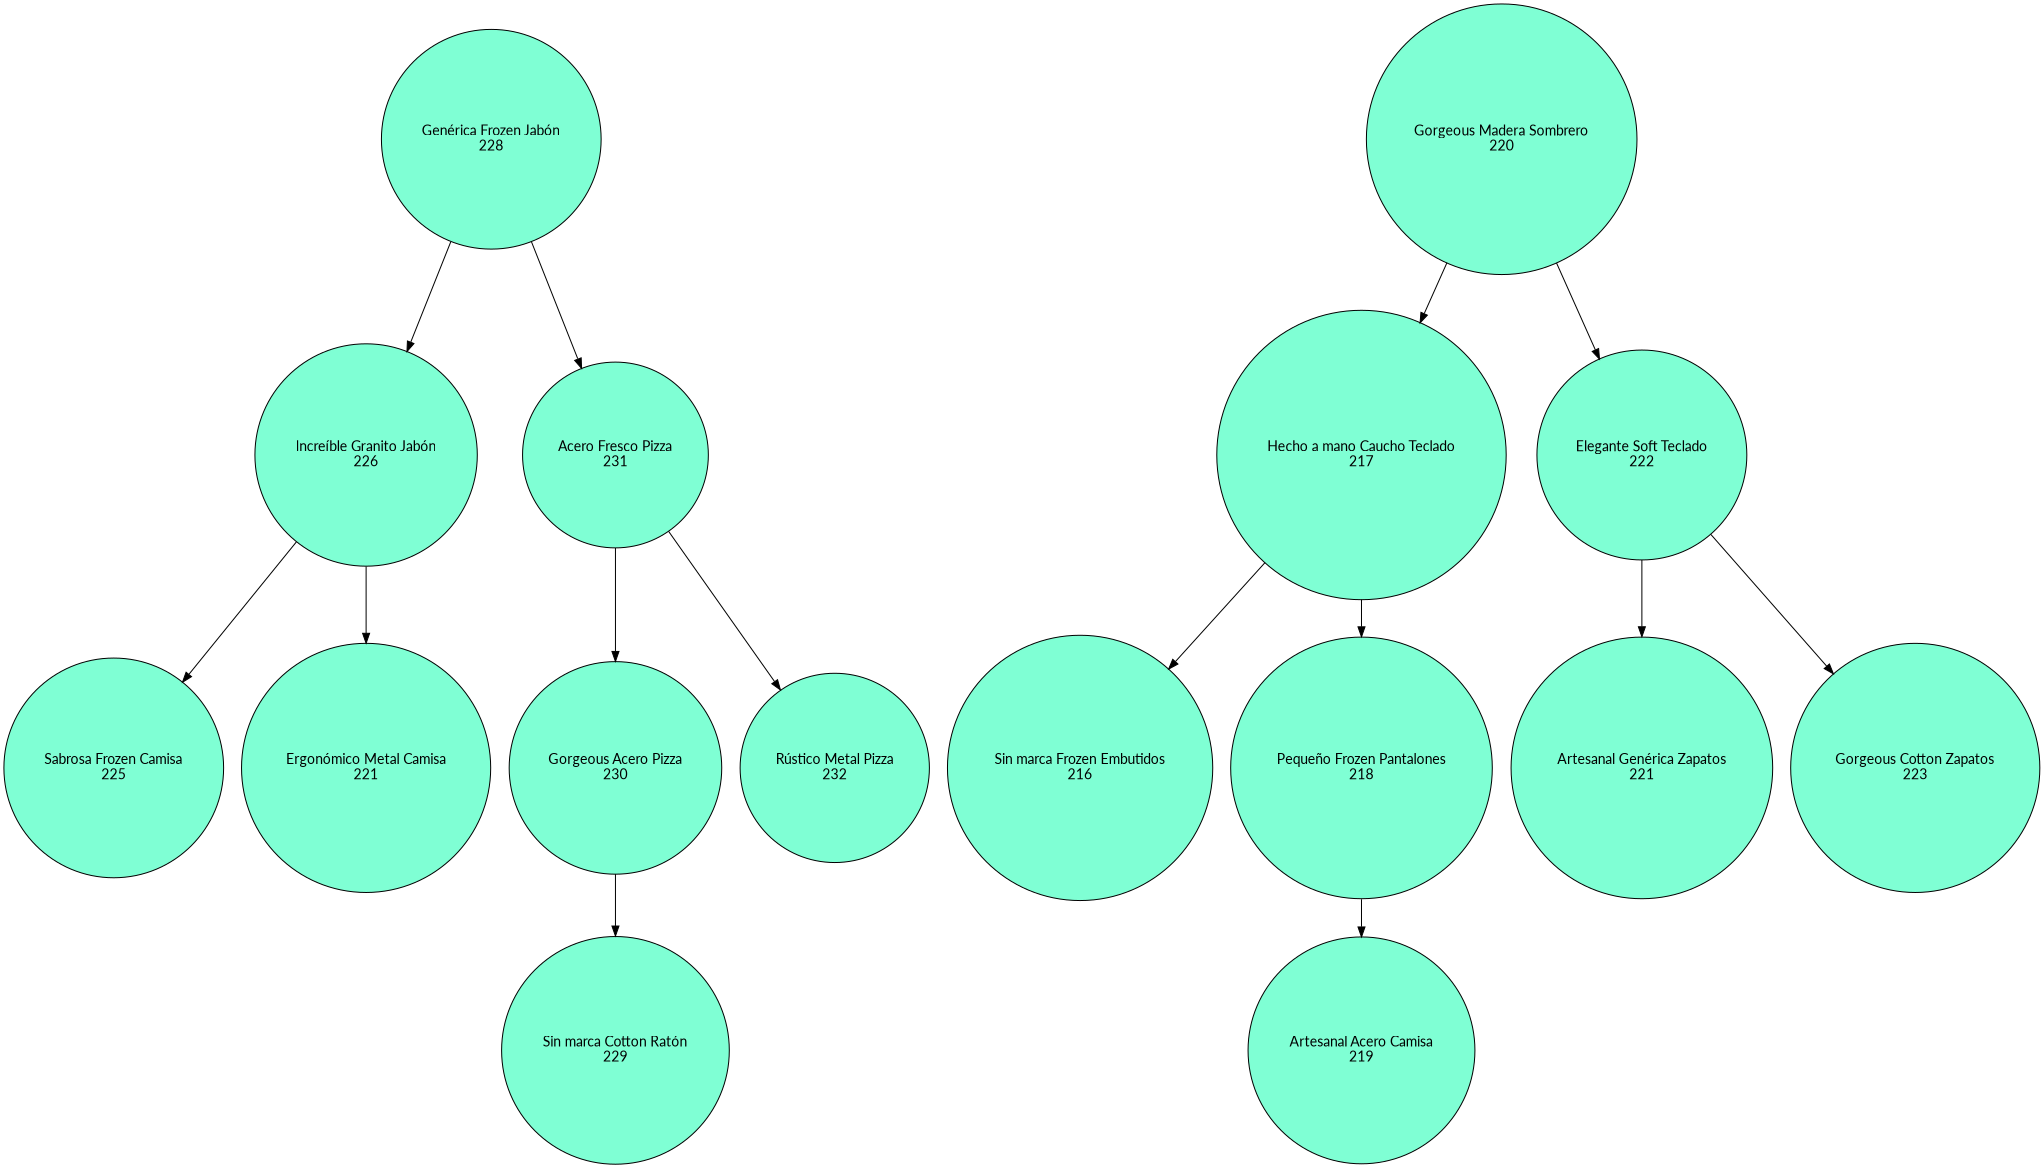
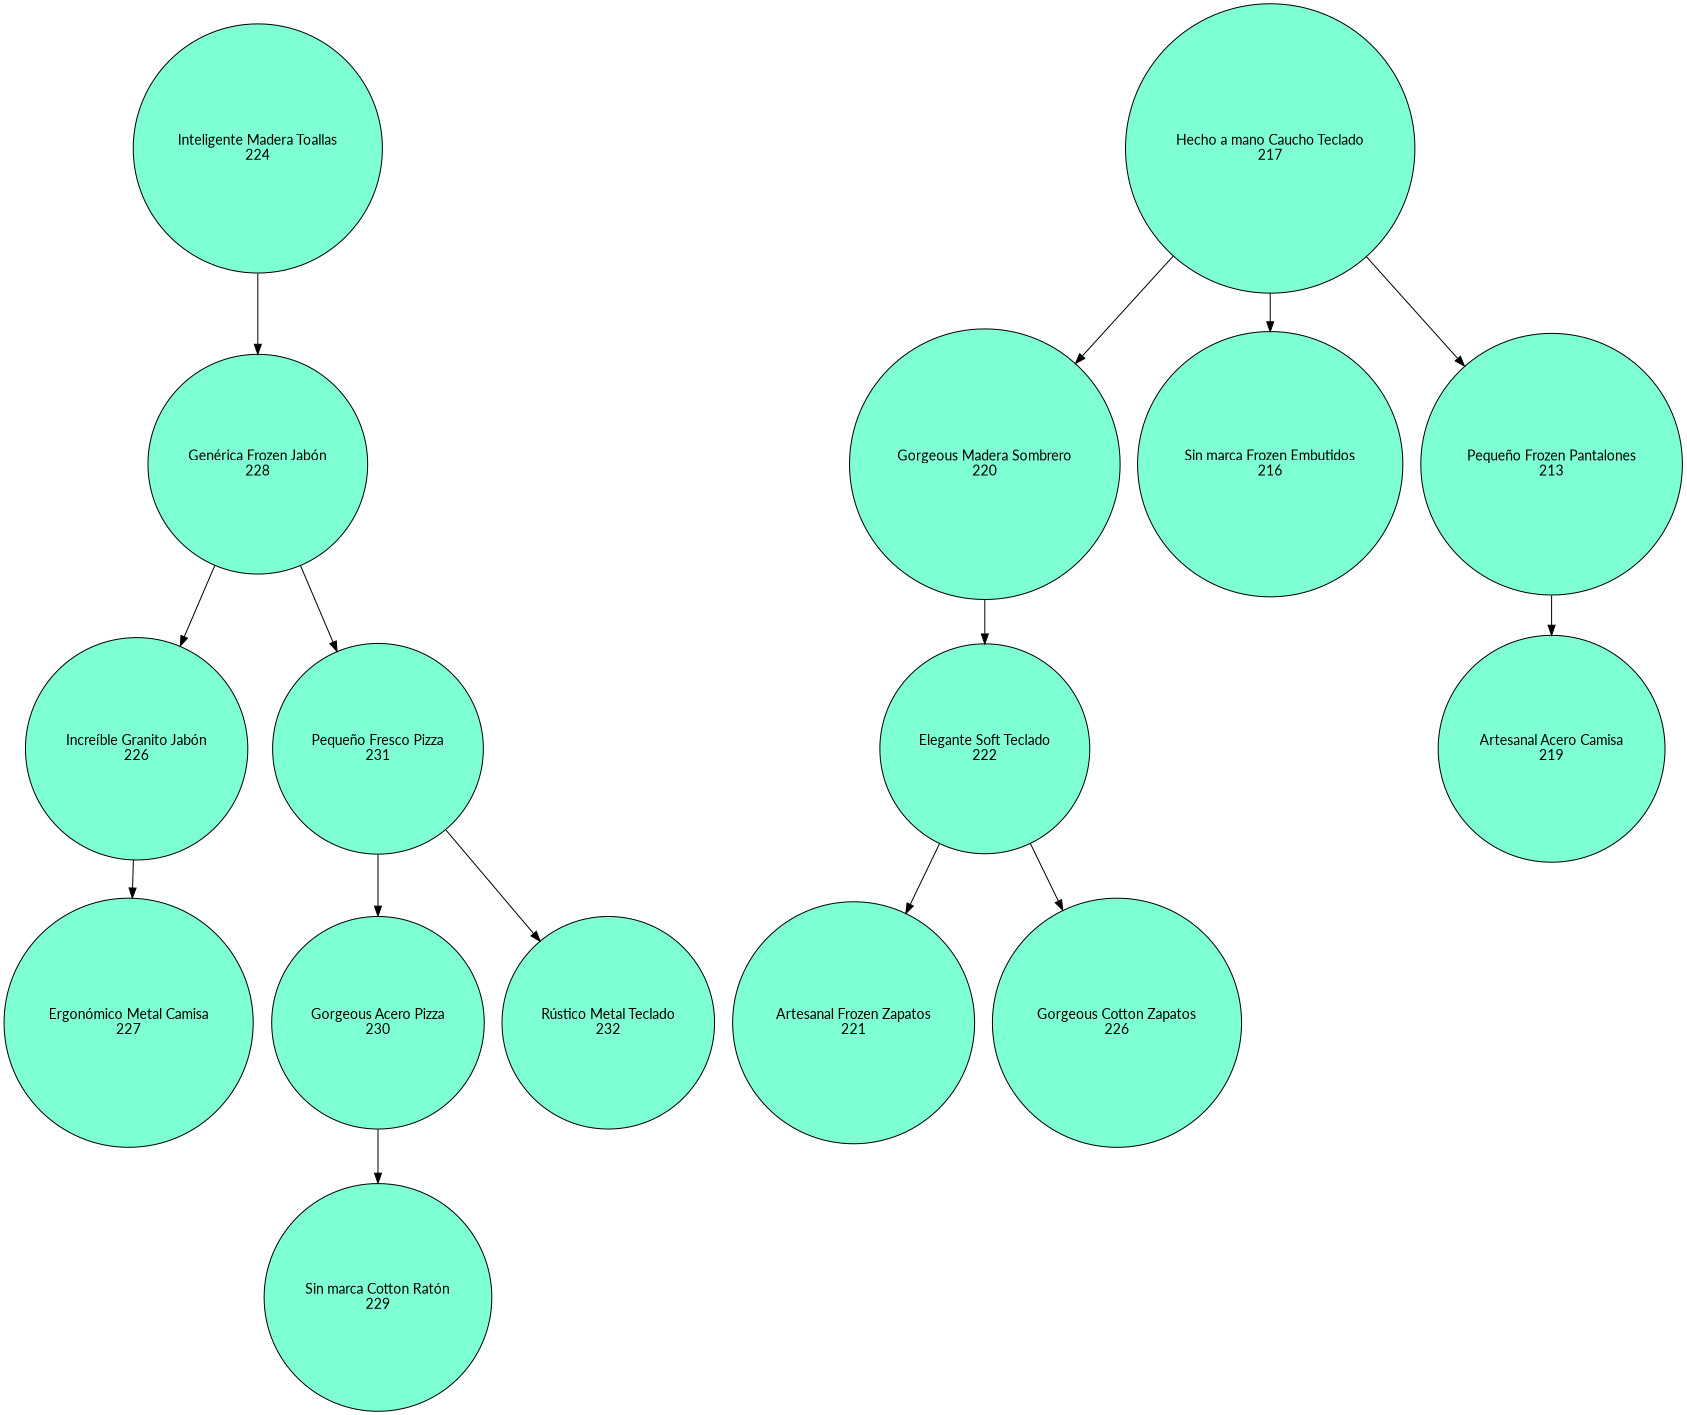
none -> (258, 149)
(1436, 288) -> (1128, 306)
(615, 455) -> (378, 749)
(114, 768) -> none
(366, 768) -> (129, 1023)
(835, 768) -> (608, 1023)
(1361, 768) -> (1552, 464)
(1642, 768) -> (854, 1023)
(1915, 768) -> (1117, 1023)
